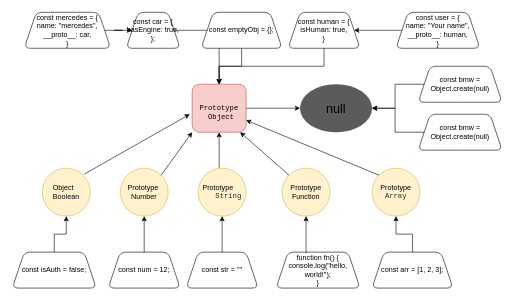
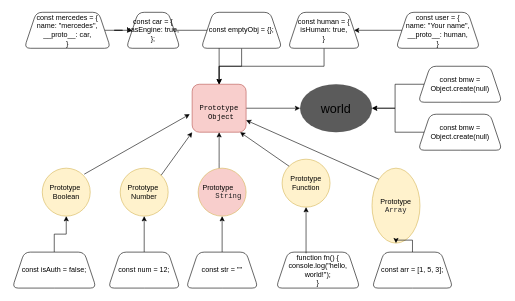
(336, 108) -> (336, 108)
(66, 192) -> (66, 192)
(222, 192) -> (222, 192)
(306, 192) -> (306, 183)
(396, 192) -> (396, 206)
(413, 270) -> (413, 270)
